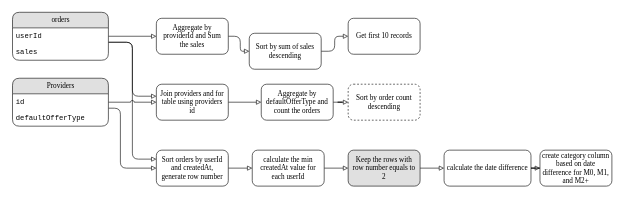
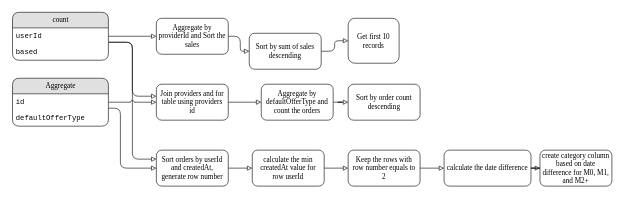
(61, 20) -> (61, 20)
(192, 36) -> (192, 36)
(384, 36) -> (374, 41)
(25, 52) -> (26, 52)
(61, 86) -> (61, 86)
(384, 102) -> (384, 102)
(288, 168) -> (288, 168)
(384, 168) -> (384, 168)
